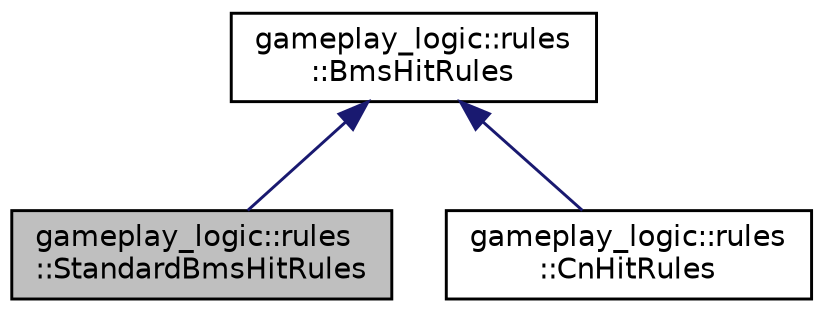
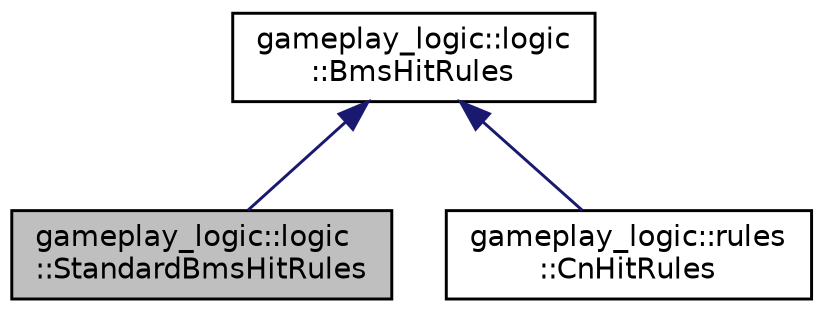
(414, 57) -> (414, 57)
(202, 255) -> (202, 255)
